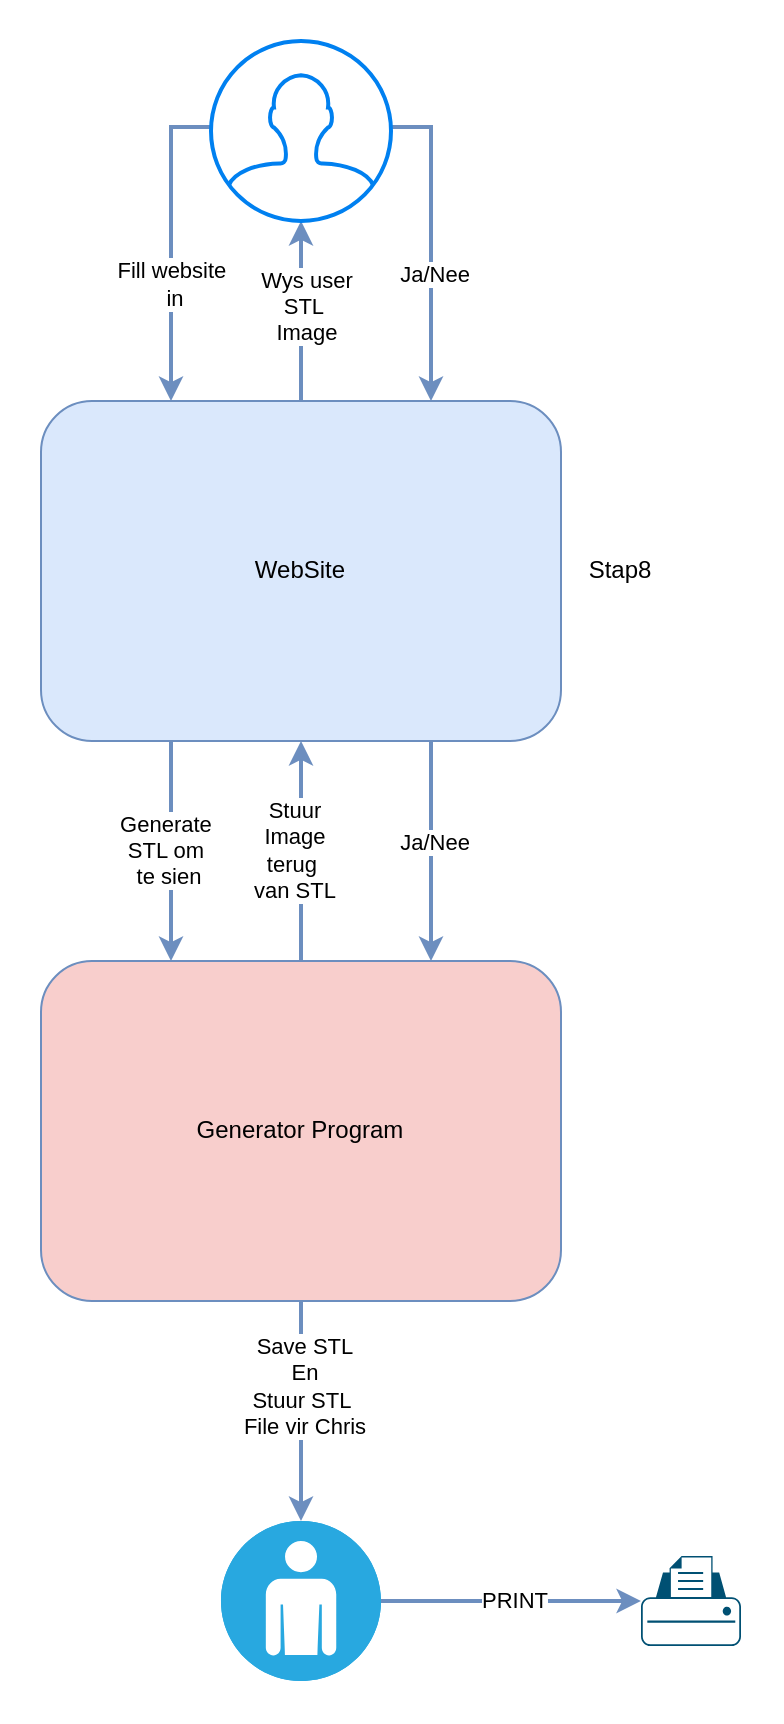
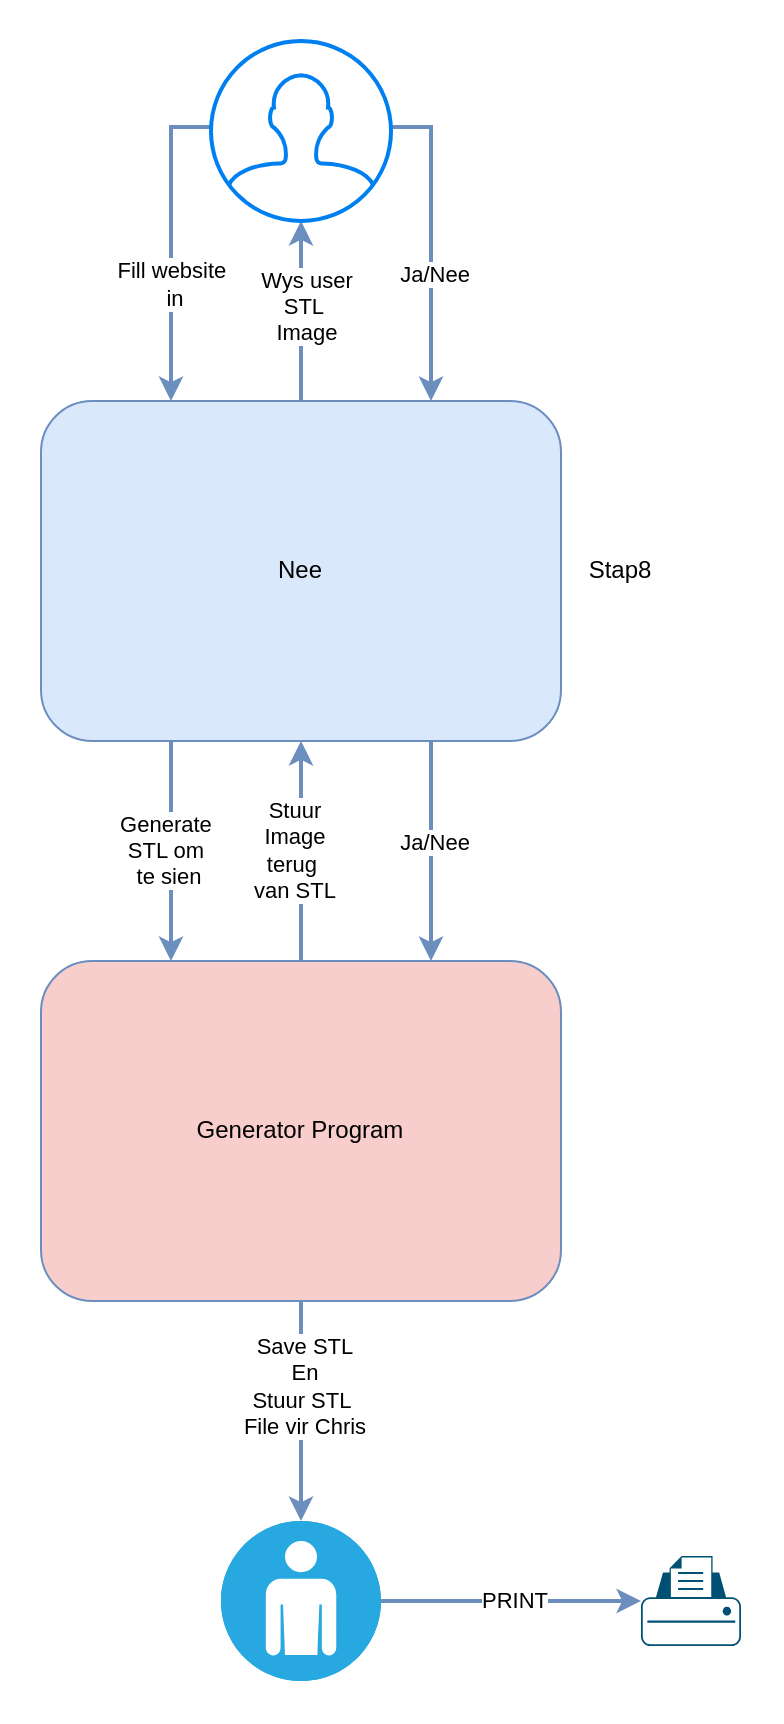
(301, 571) -> (301, 571)
